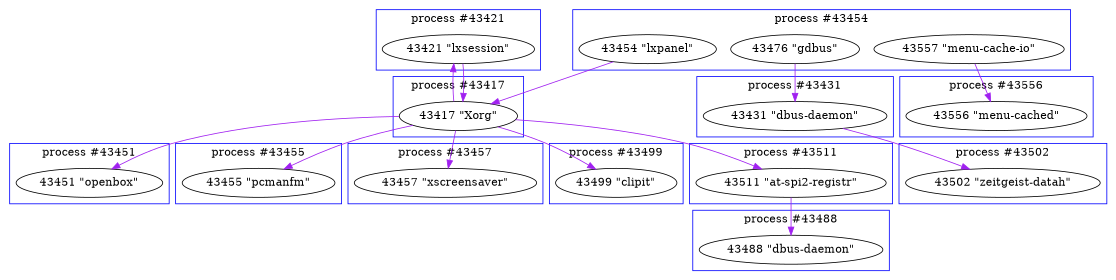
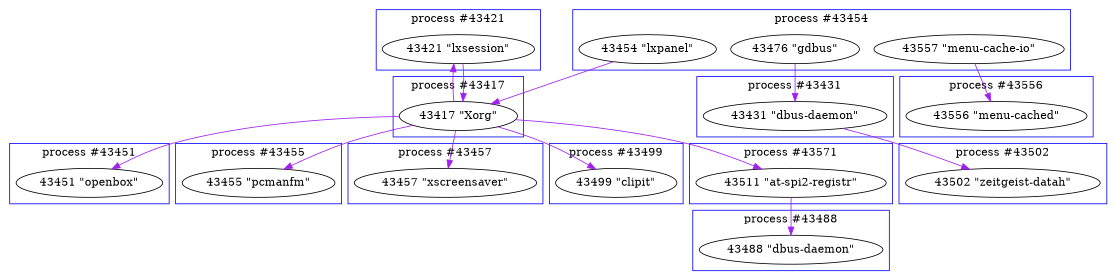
(791, 153) -> (791, 153)
